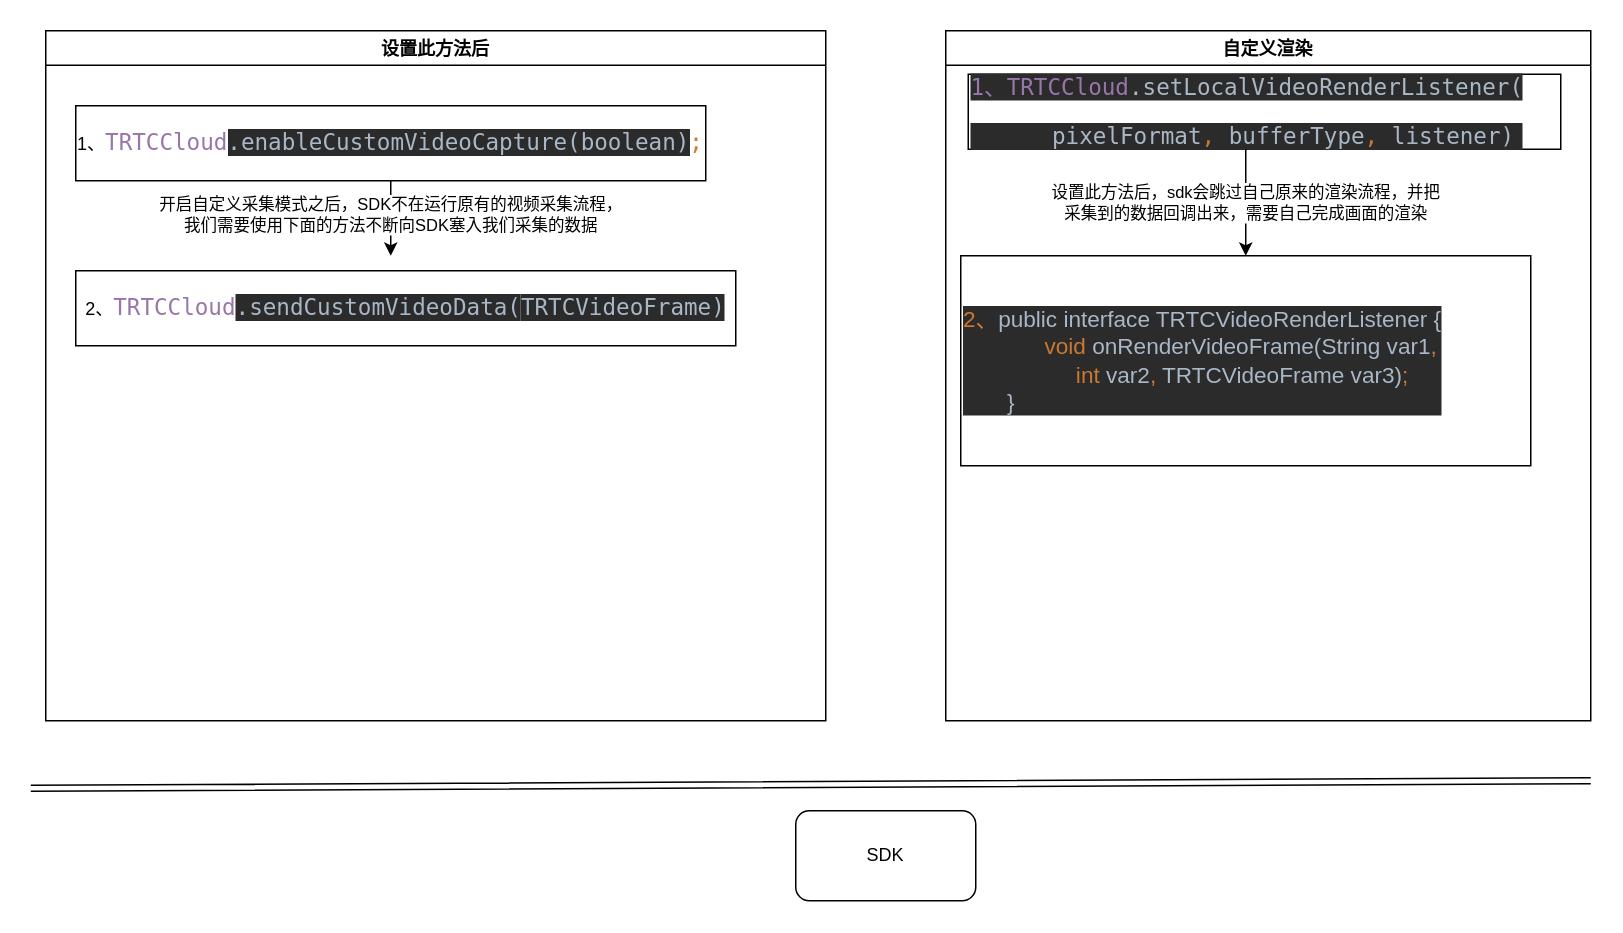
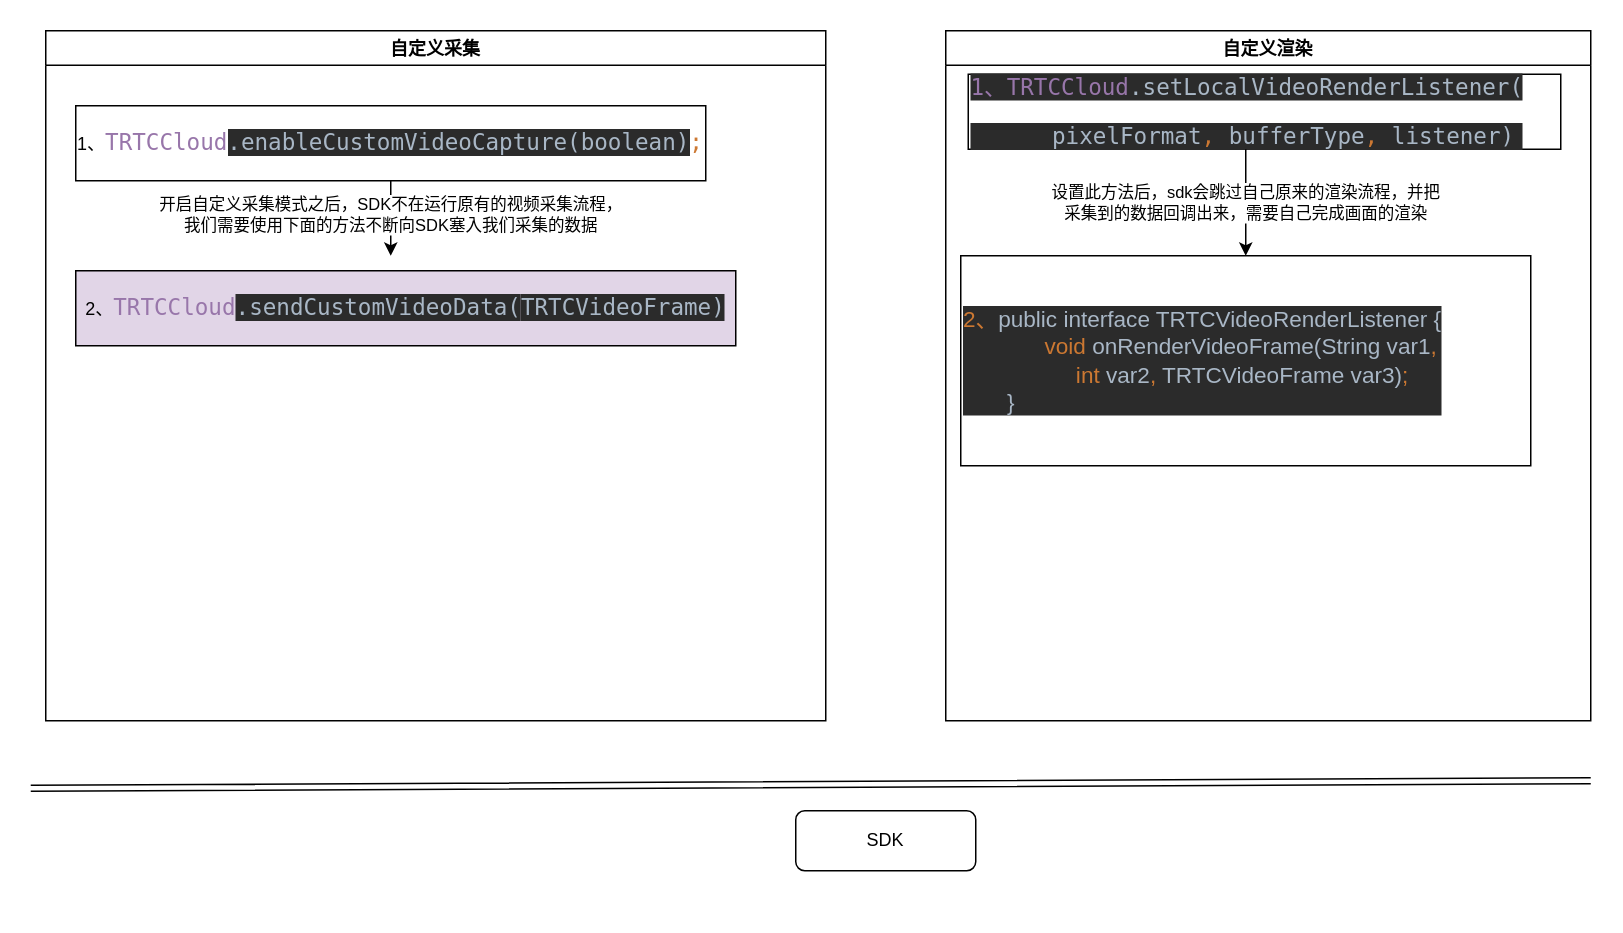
(435, 49) -> (435, 49)
(406, 308) -> (406, 308)
(886, 856) -> (886, 841)
